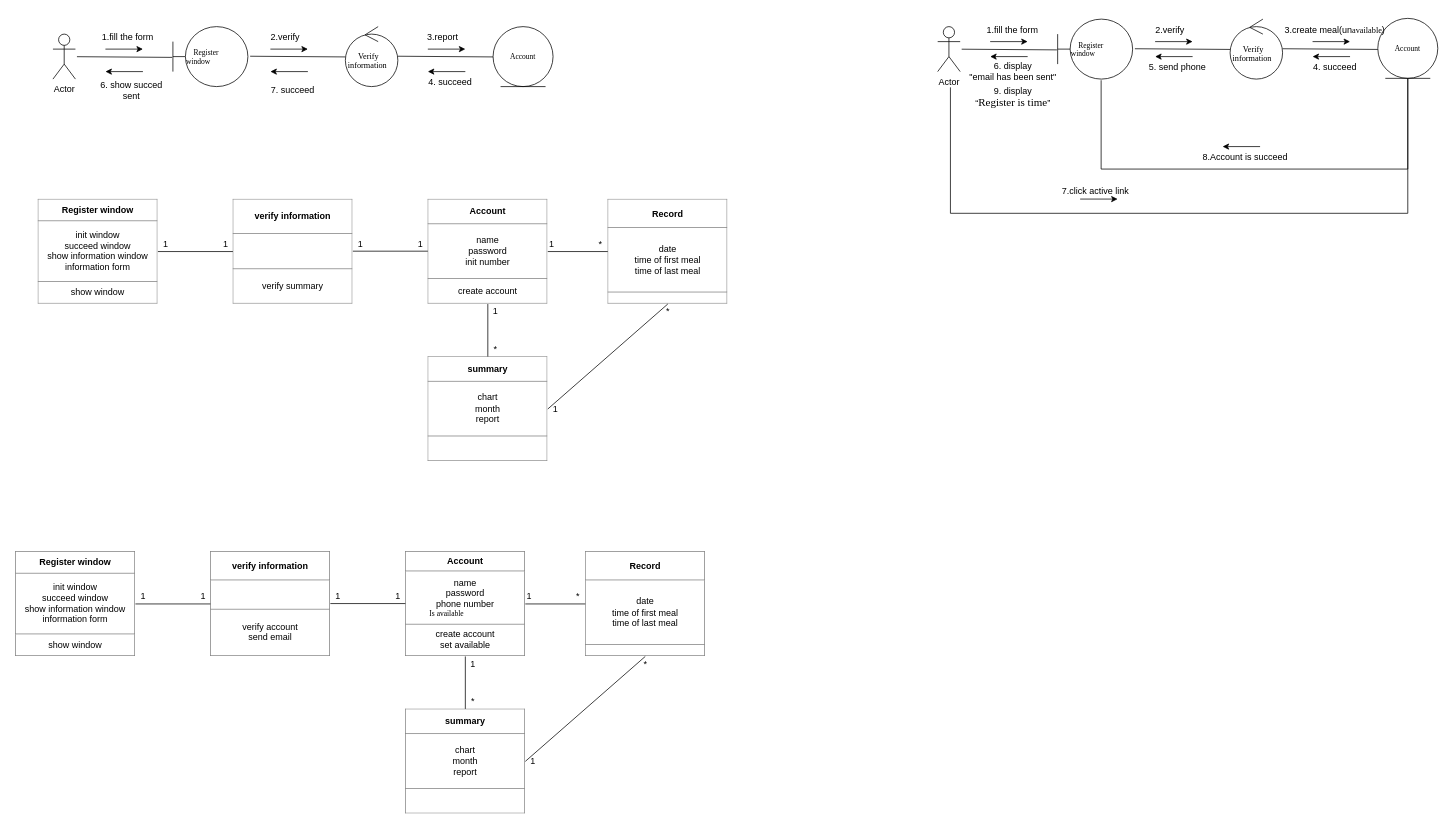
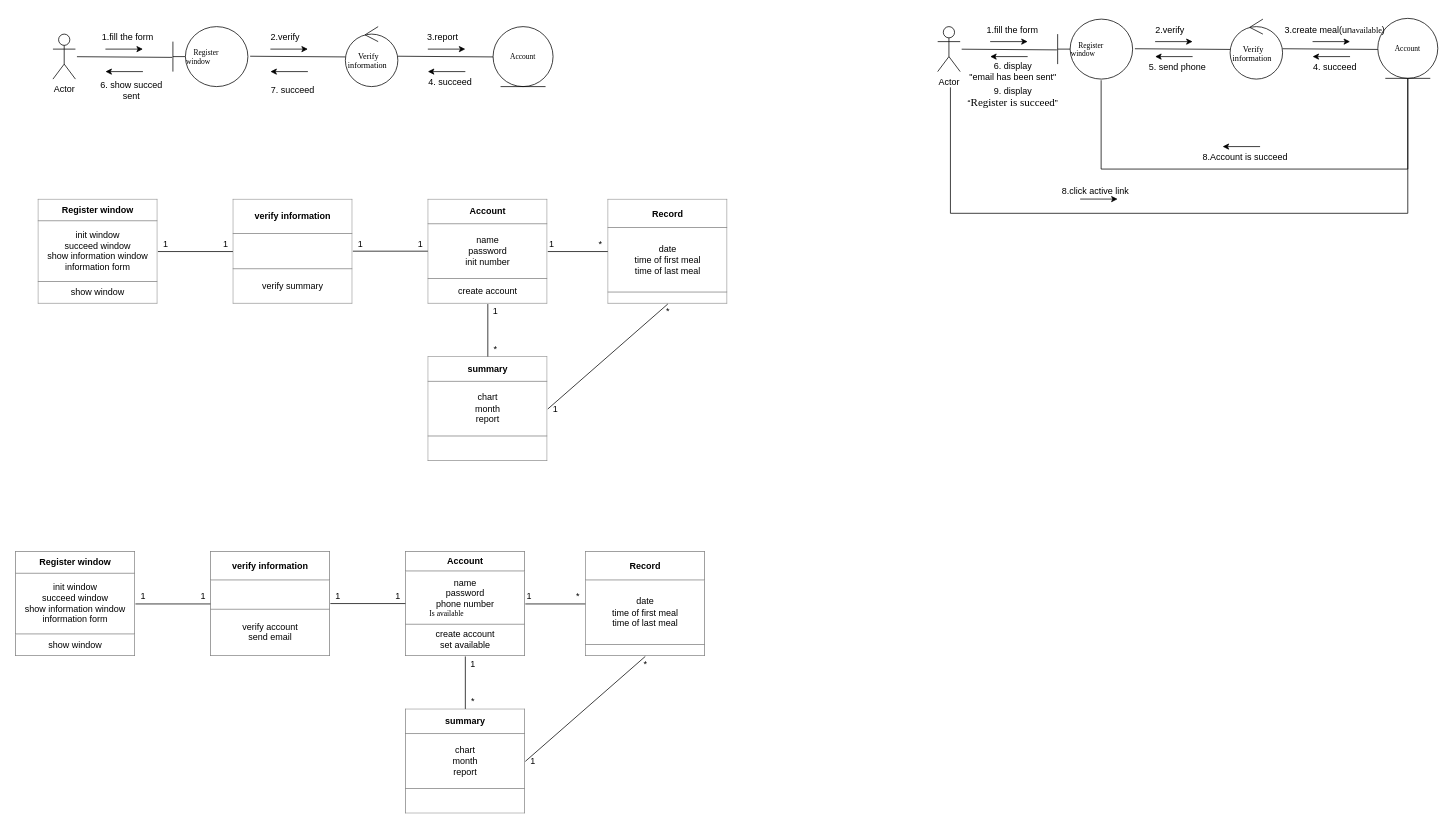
(1013, 97) -> (1013, 97)
(1096, 192) -> (1096, 192)
